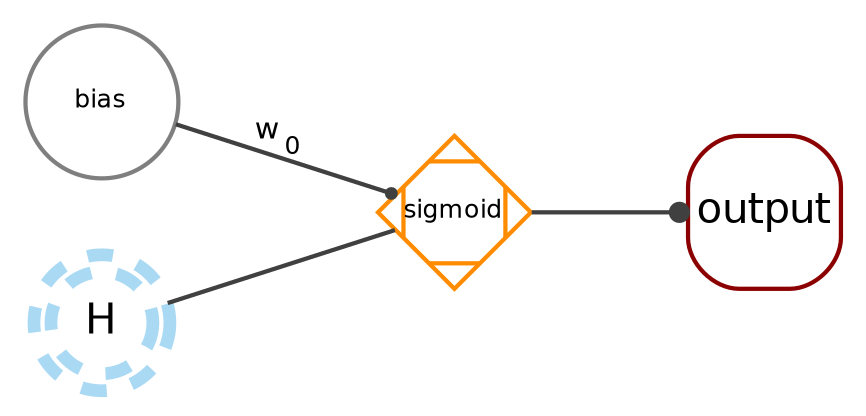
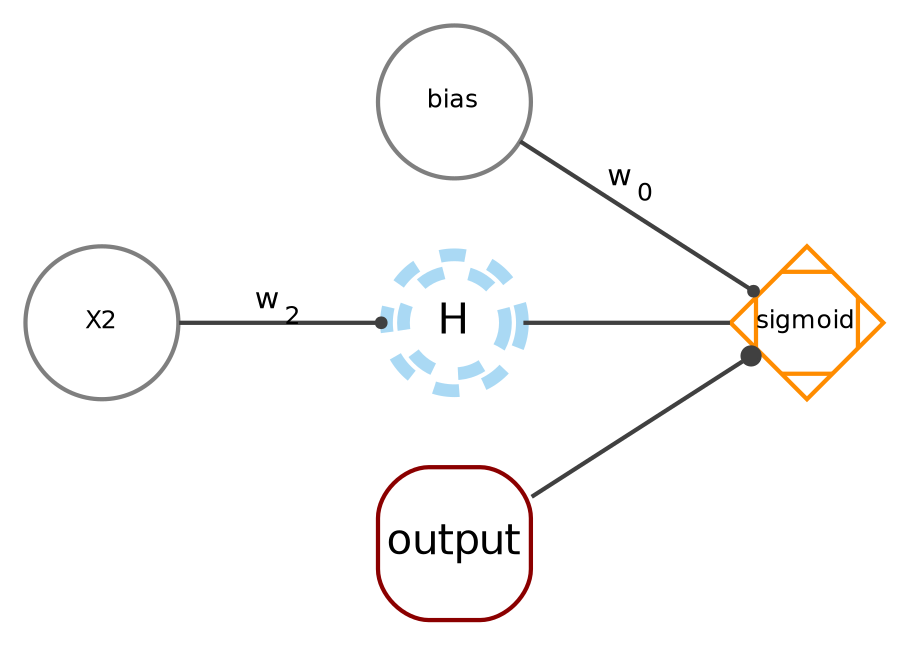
(601, 212) -> (637, 429)
none -> (102, 323)
